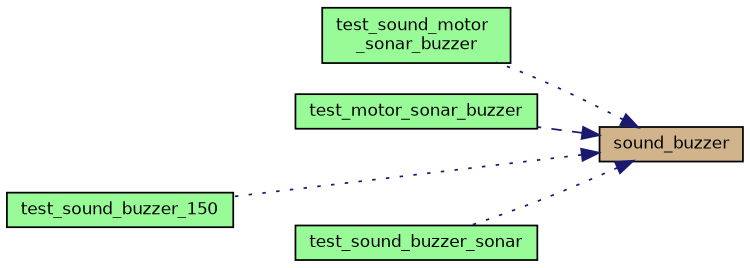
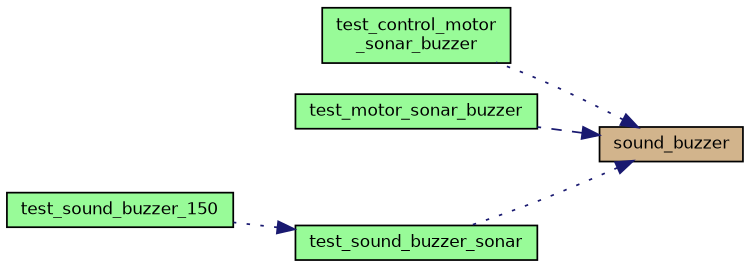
(416, 35) -> (416, 35)
(407, 176) -> (256, 225)
